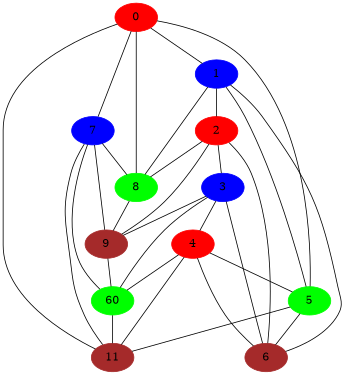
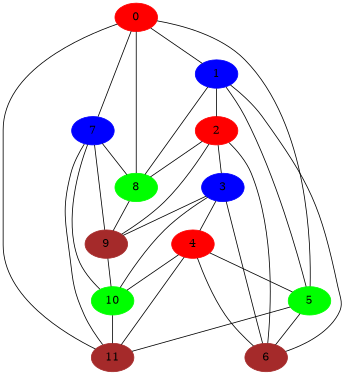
(113, 301) -> (113, 301)
